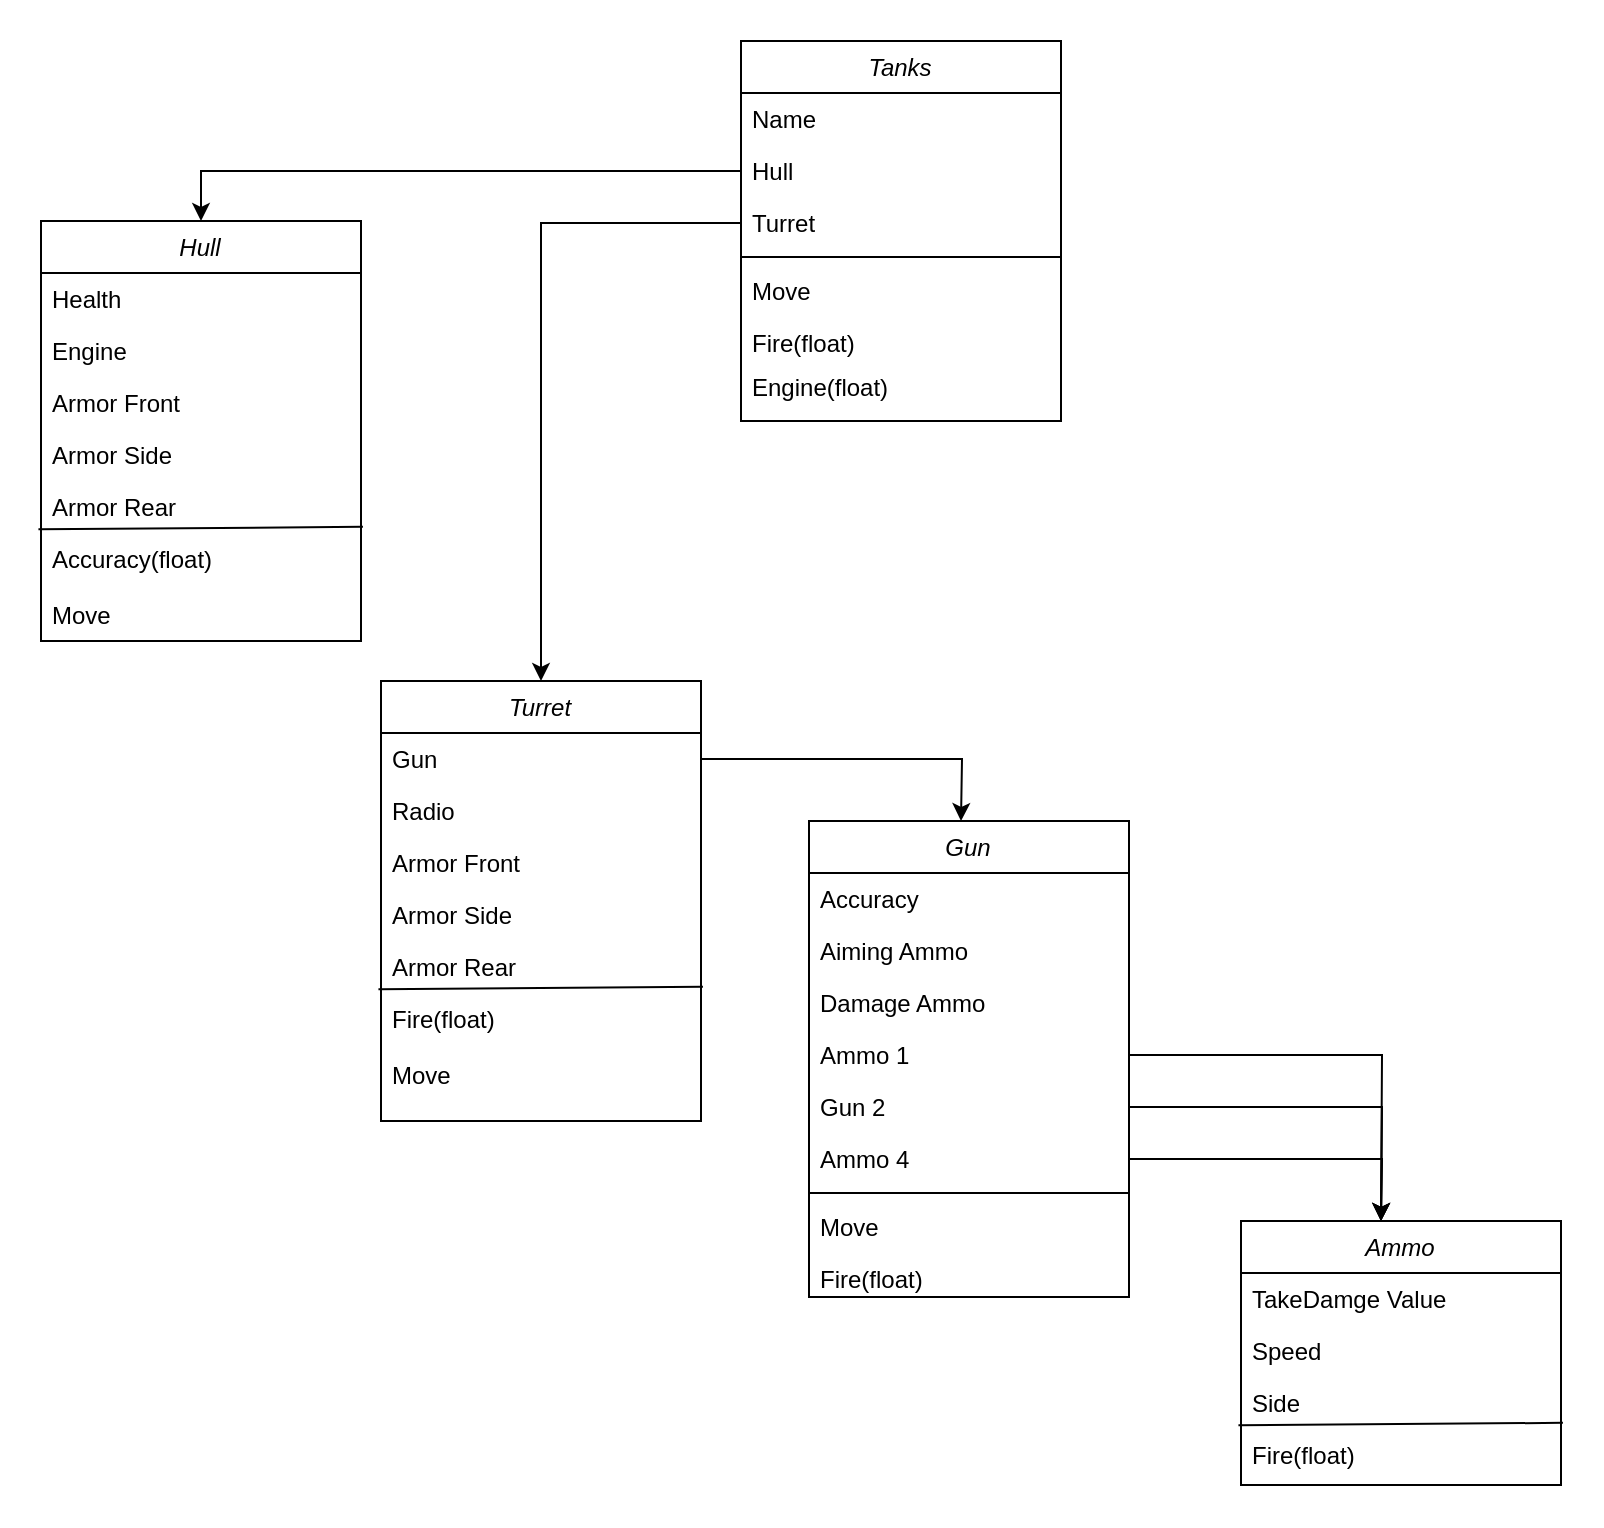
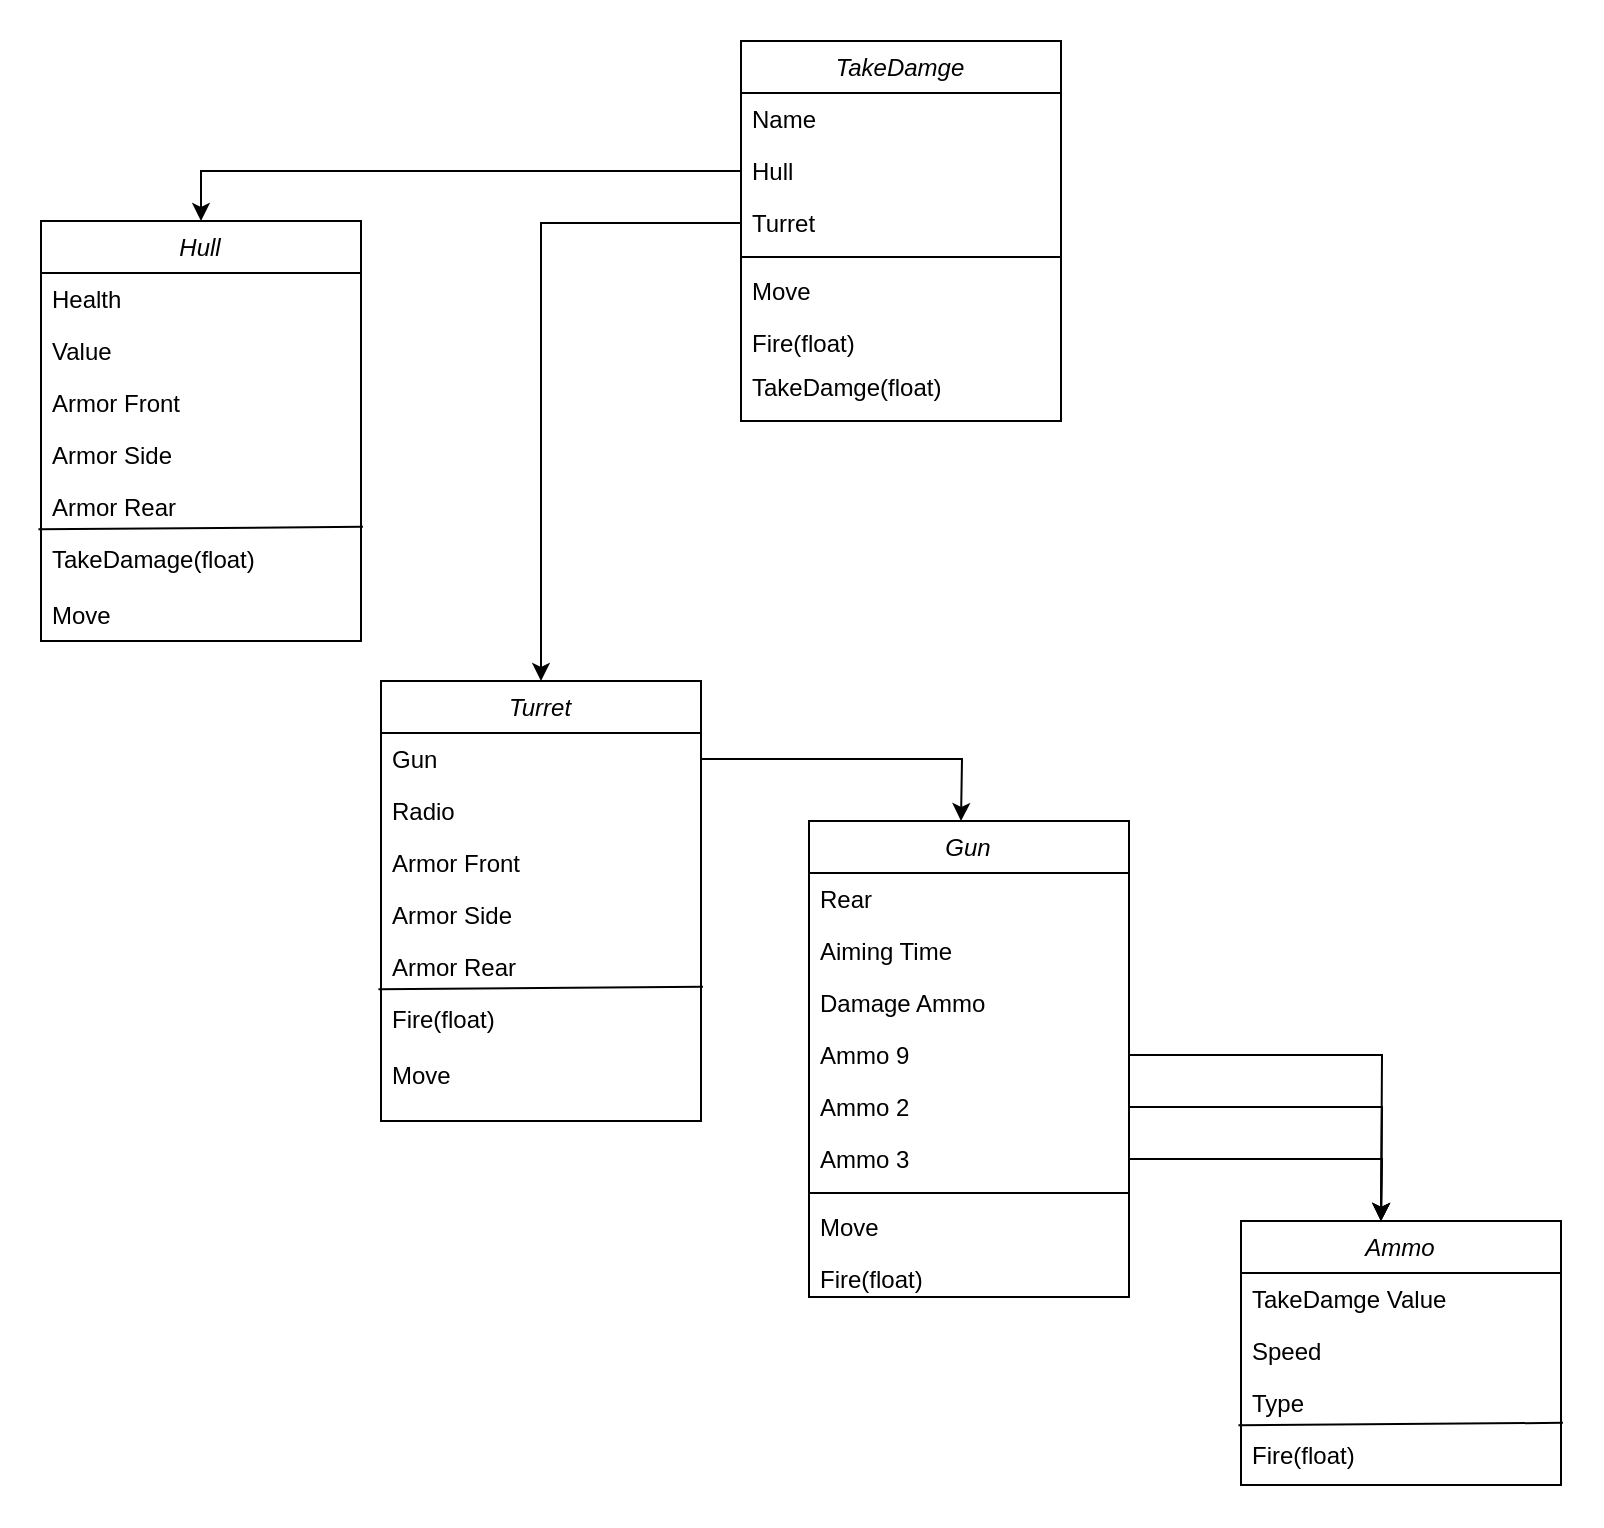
(900, 68) -> (900, 68)
(89, 352) -> (82, 352)
(833, 388) -> (856, 388)
(150, 560) -> (163, 560)
(874, 900) -> (847, 900)
(885, 952) -> (881, 952)
(857, 1056) -> (857, 1056)
(850, 1108) -> (857, 1108)
(857, 1160) -> (857, 1160)
(1276, 1404) -> (1279, 1404)
